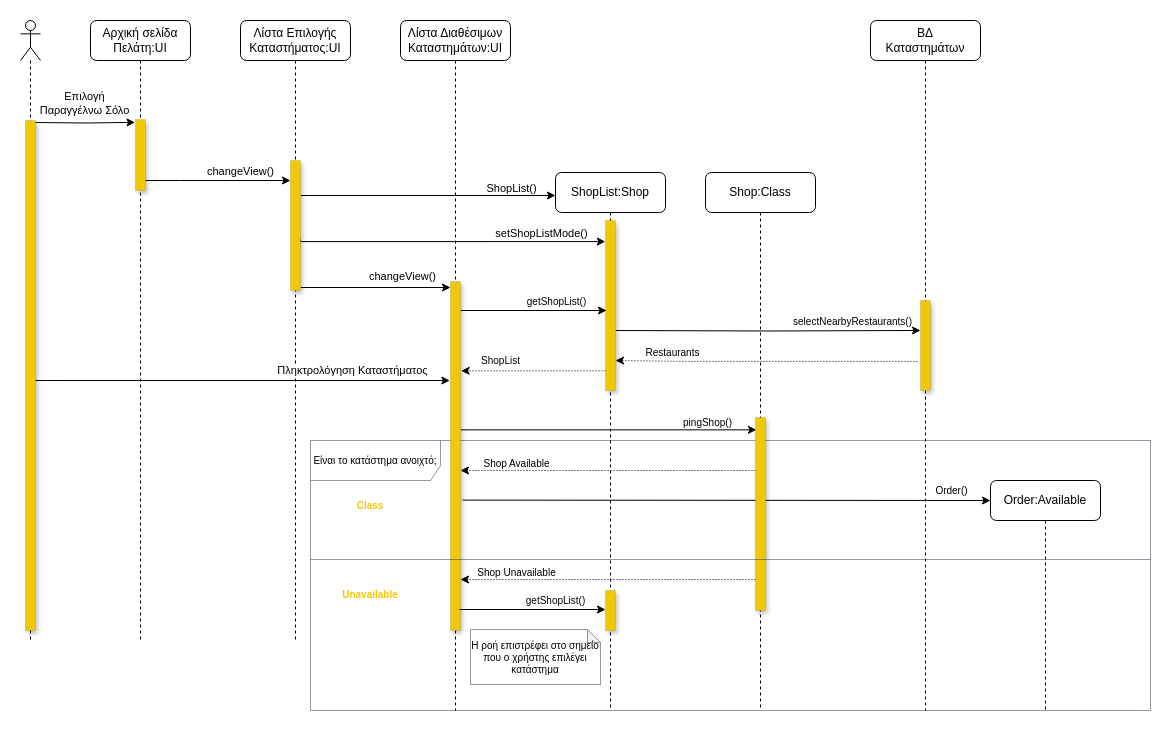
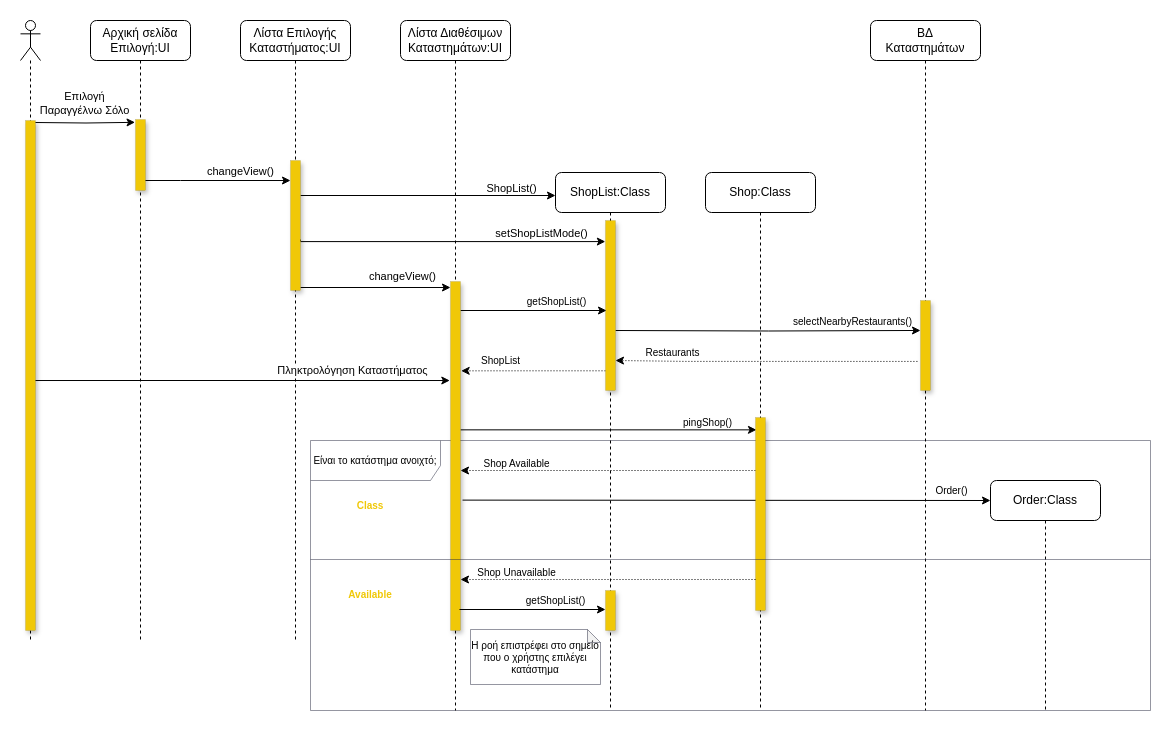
(141, 41) -> (141, 41)
(611, 193) -> (611, 193)
(1046, 501) -> (1046, 501)
(371, 595) -> (371, 595)
